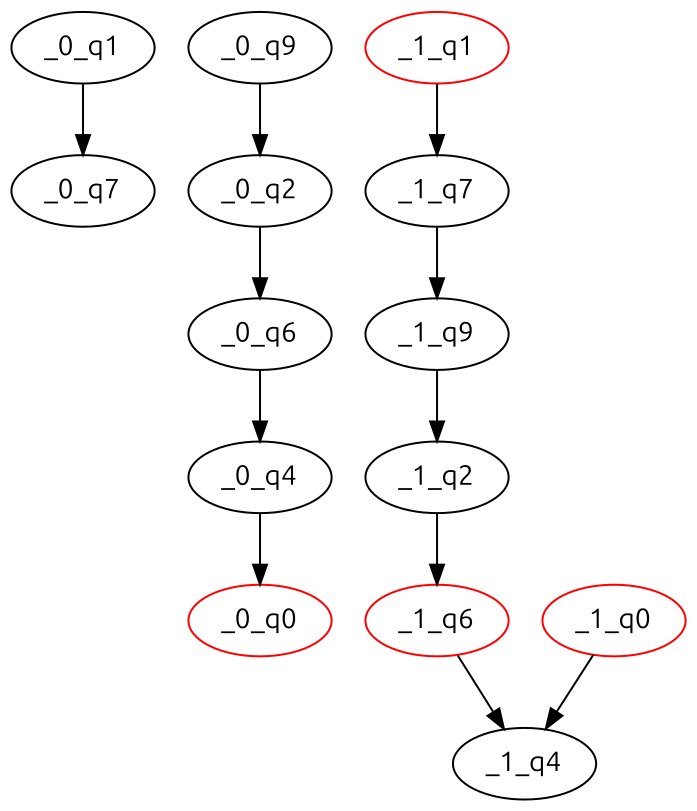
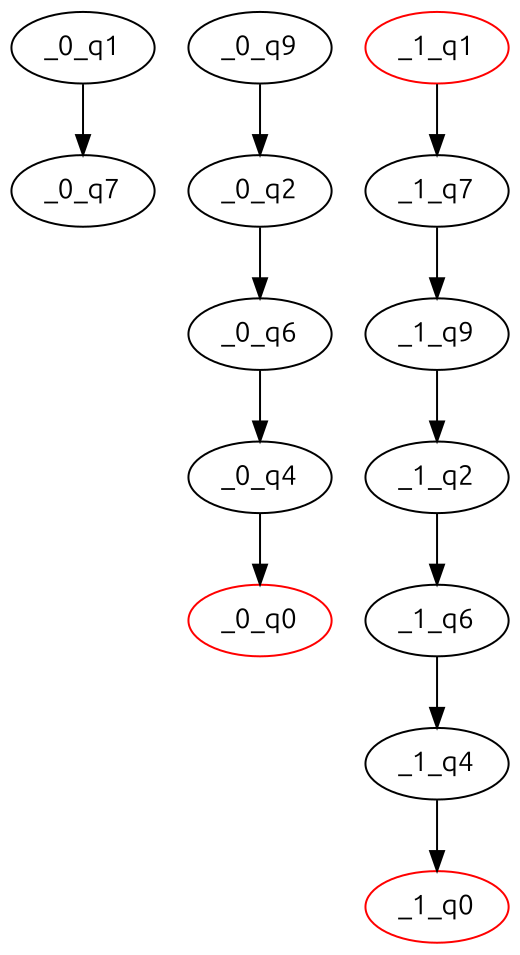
(437, 621) -> (437, 621)
(575, 683) -> (437, 826)
